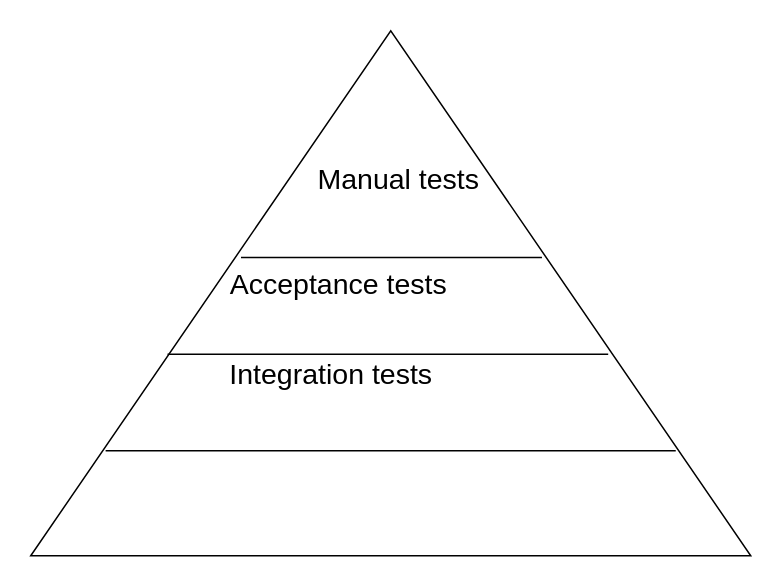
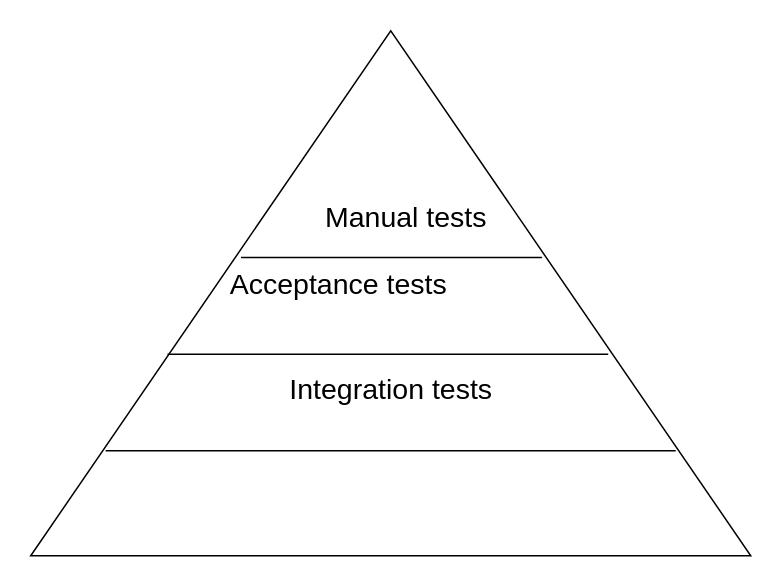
(398, 181) -> (406, 218)
(331, 376) -> (391, 391)
